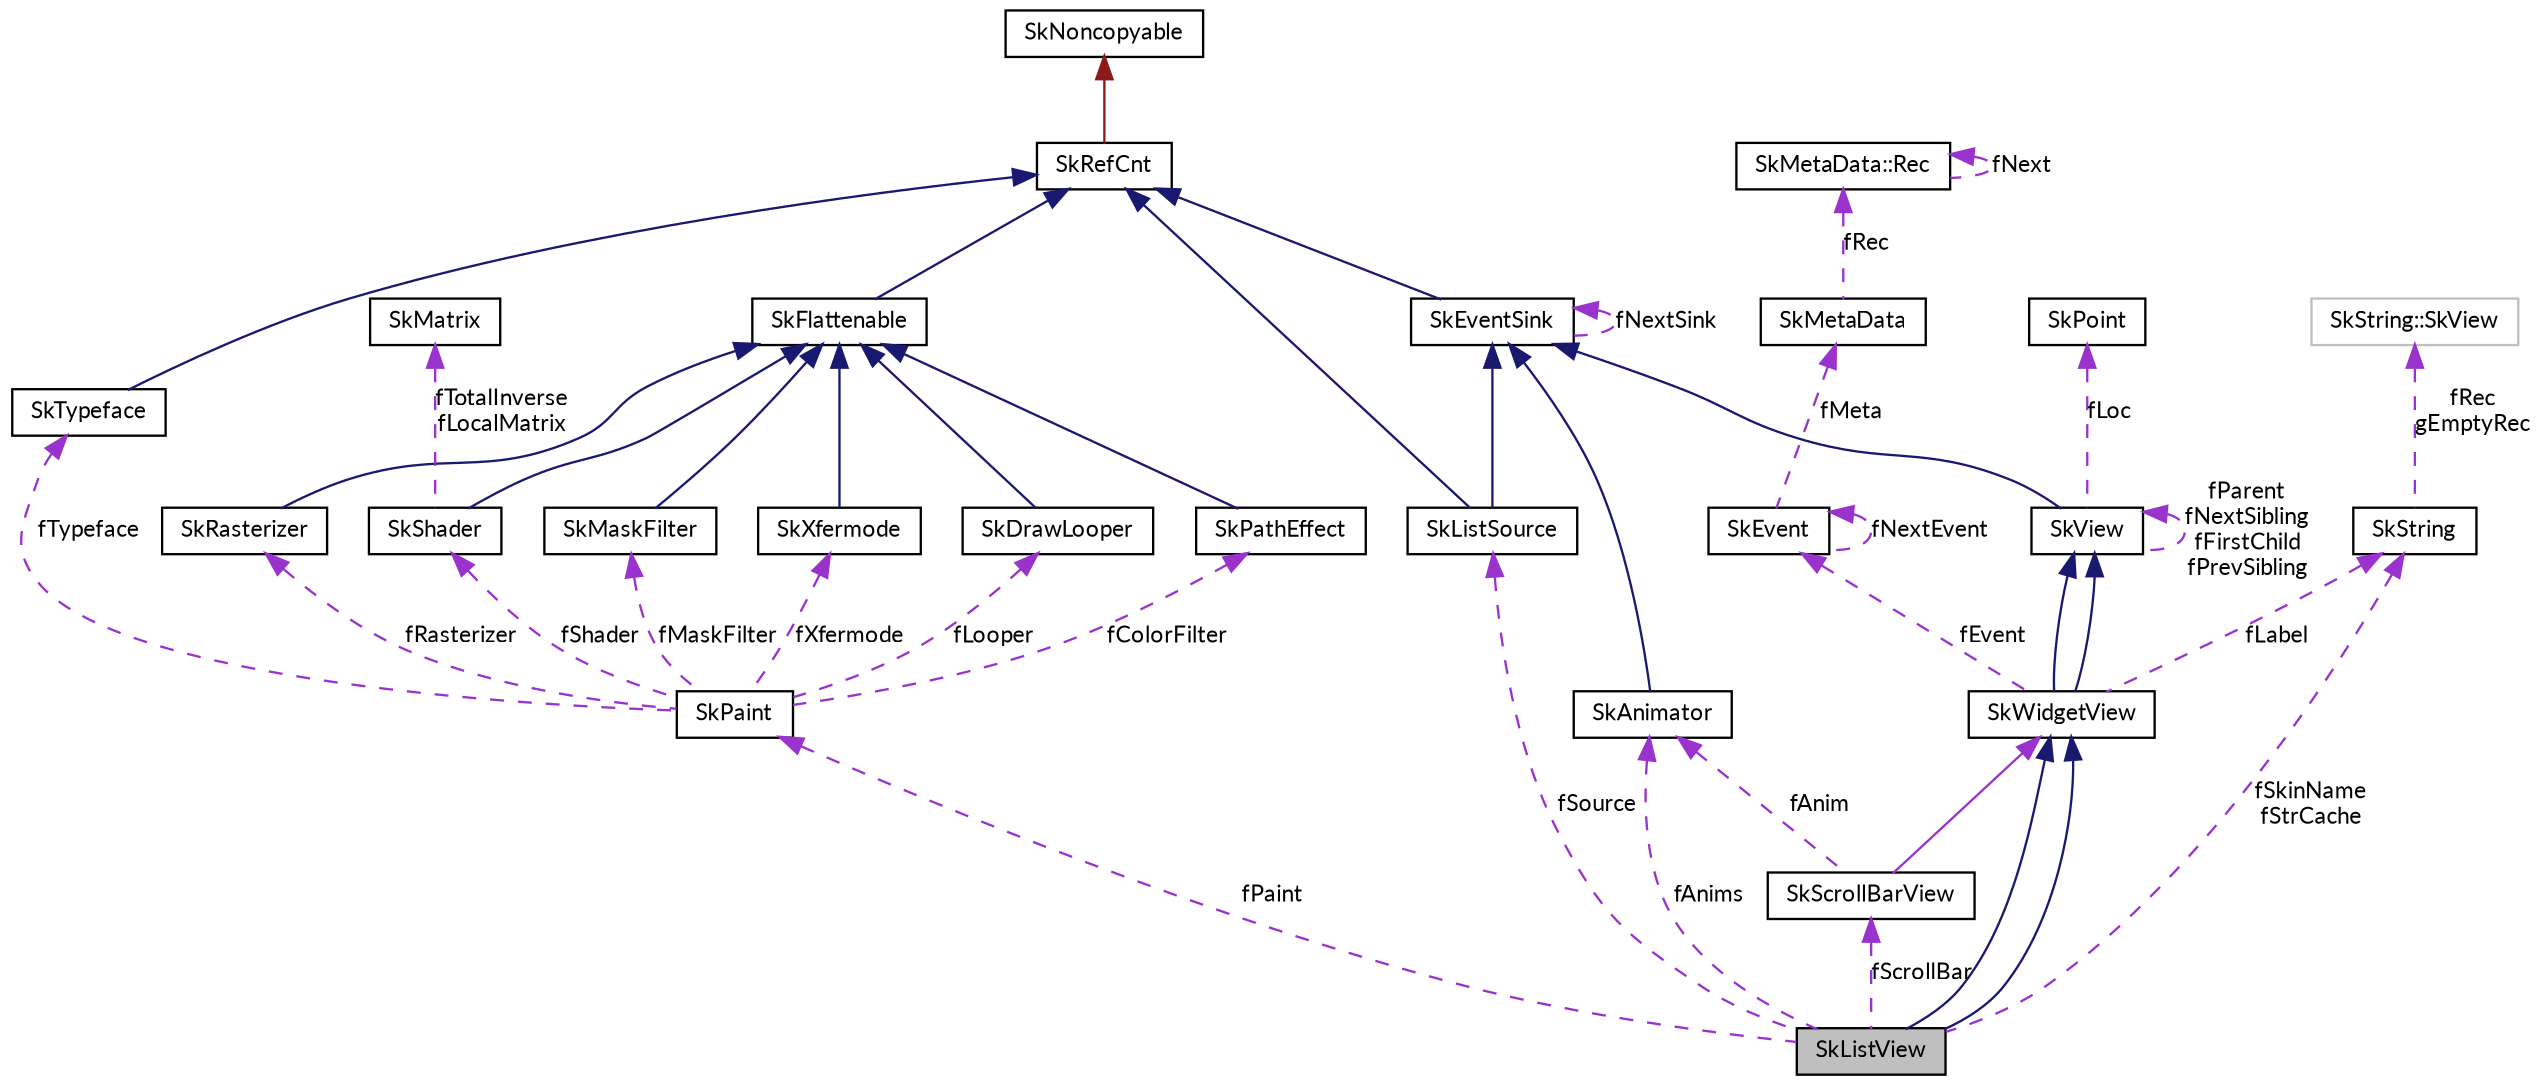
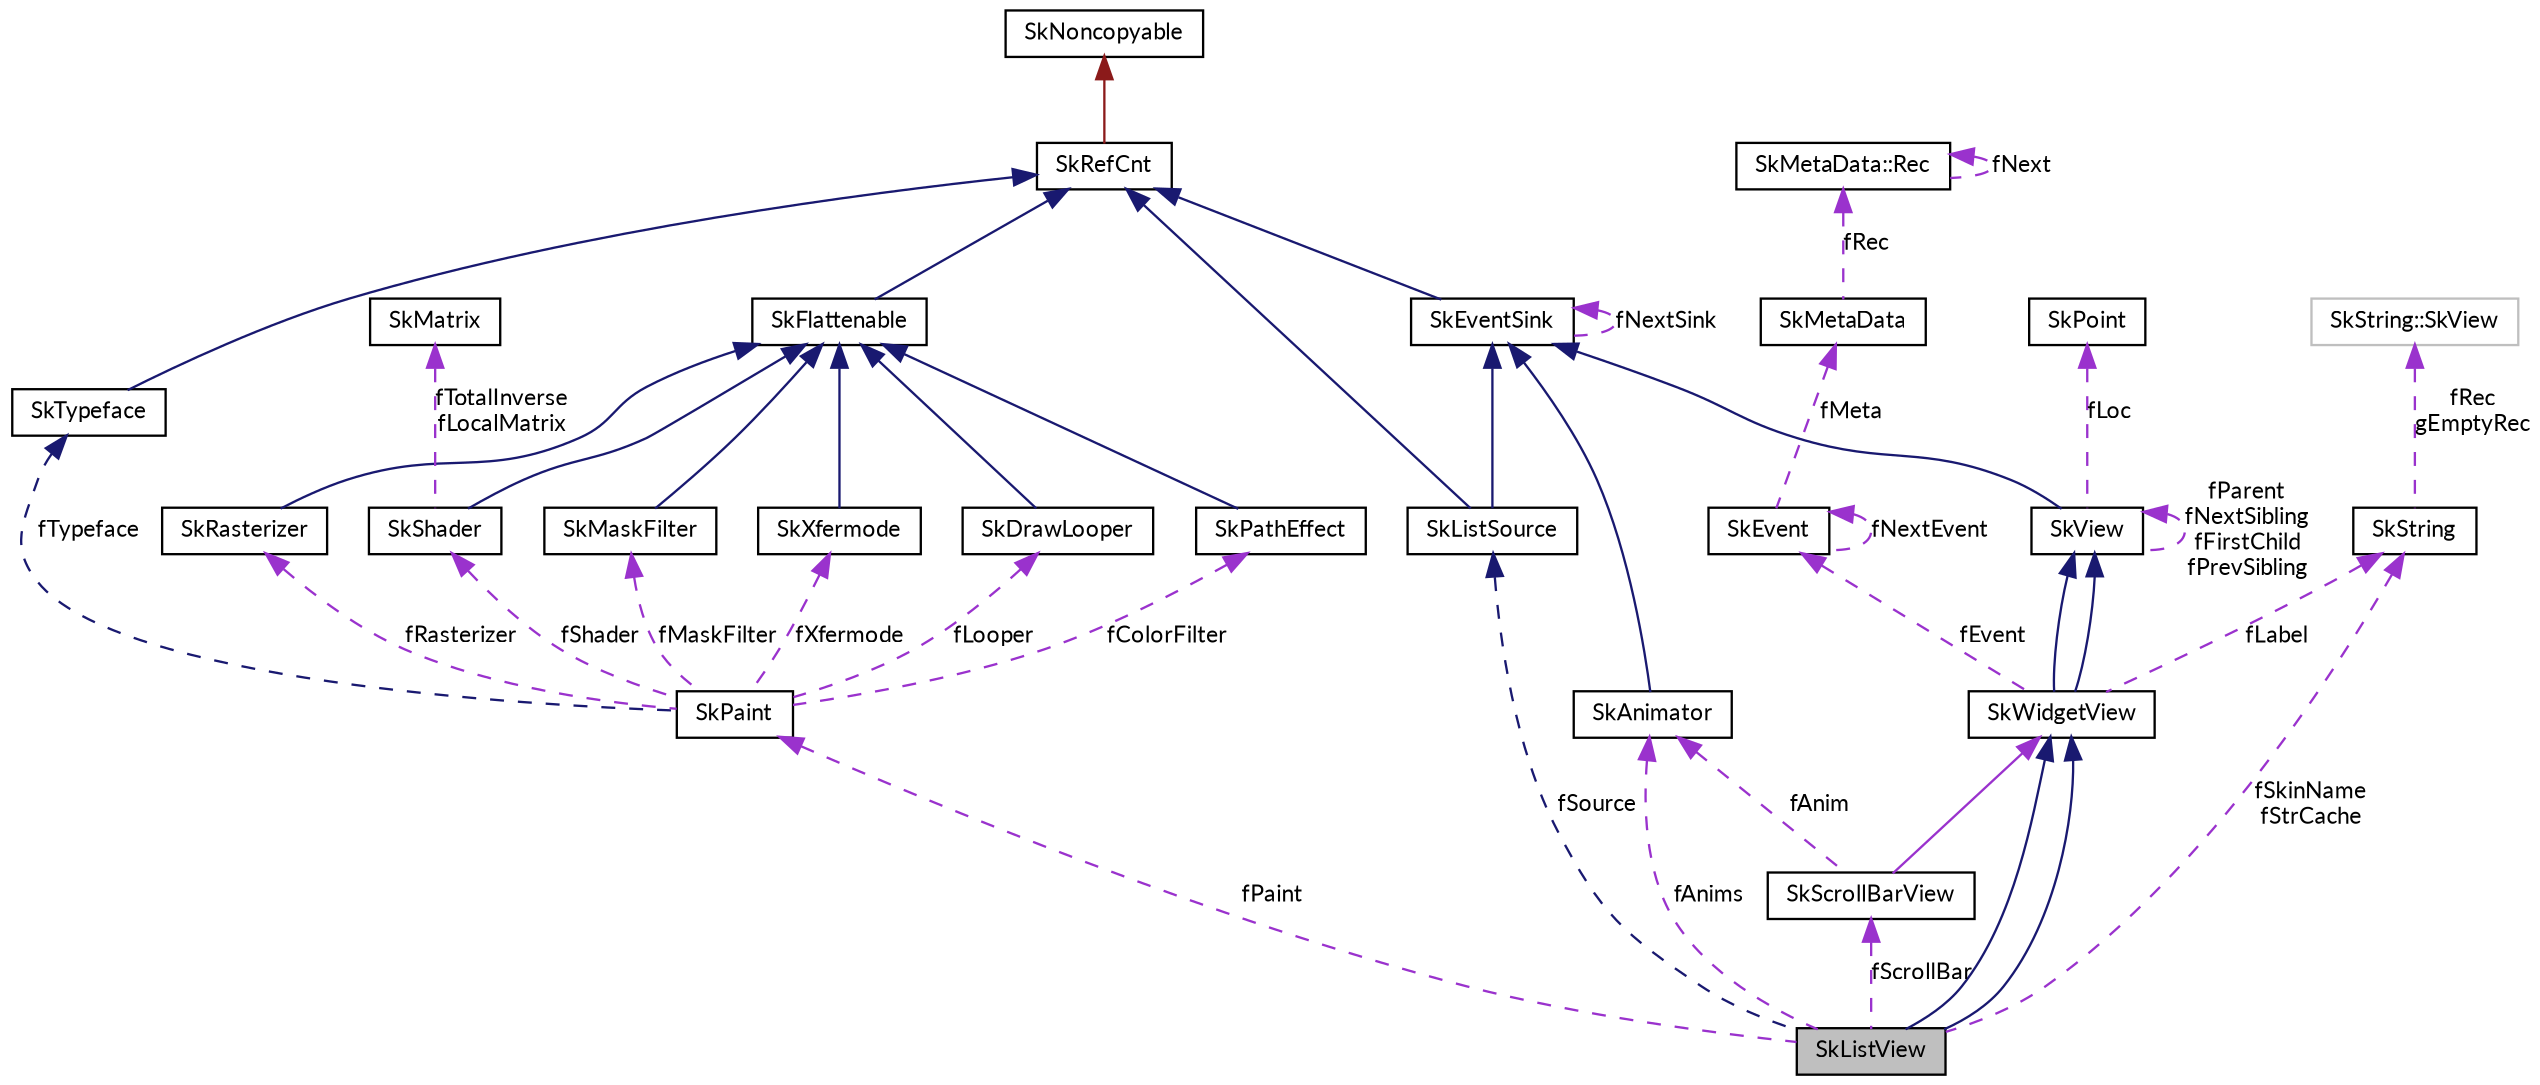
(278, 672) -> (278, 672)
(1571, 856) -> (1571, 856)
